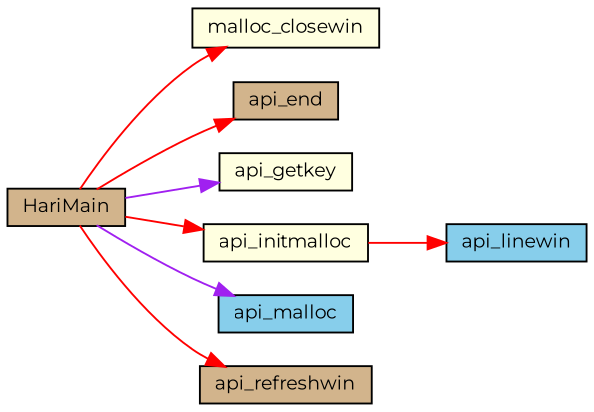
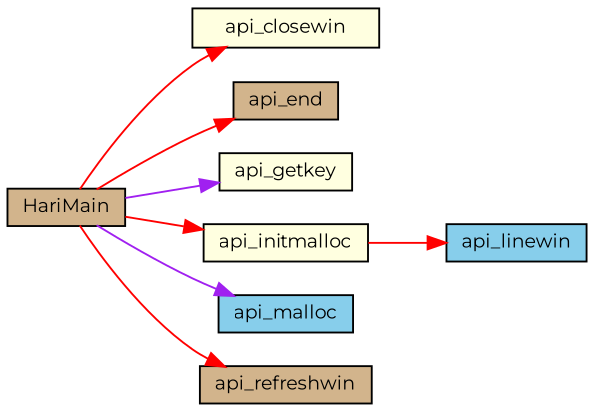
(286, 28) -> (286, 28)
